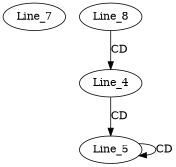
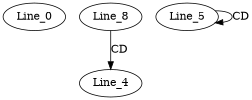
(34, 17) -> (34, 17)
(111, 113) -> none
